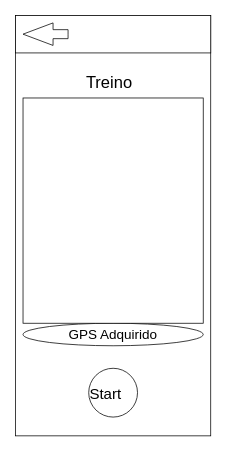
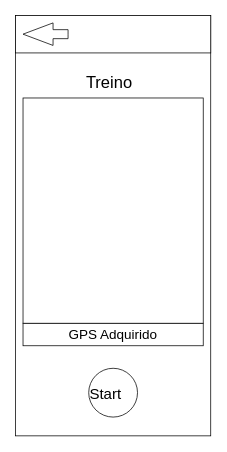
(113, 334) -> (113, 334)
